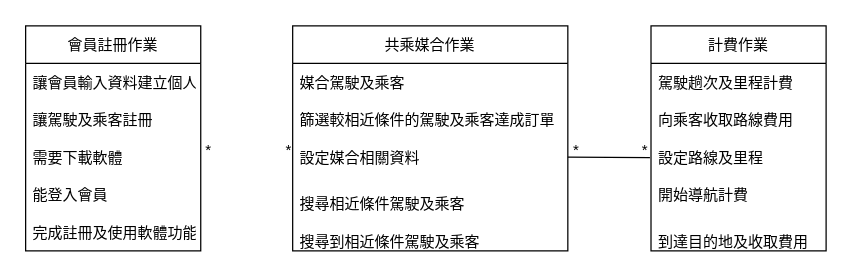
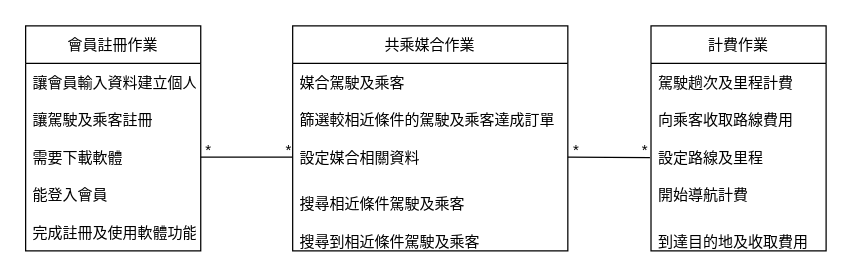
none -> (246, 157)
